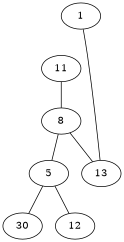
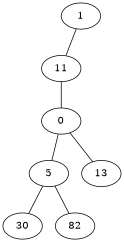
(93, 95) -> (71, 42)
(61, 121) -> (61, 121)
(75, 226) -> (75, 226)
